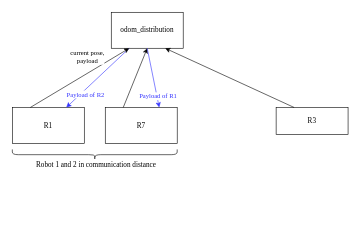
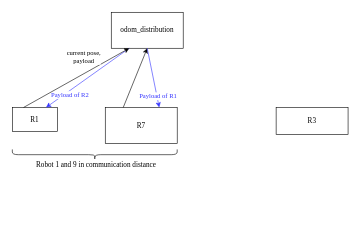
(231, 78) -> none
(48, 126) -> (35, 120)
(96, 165) -> (96, 165)
